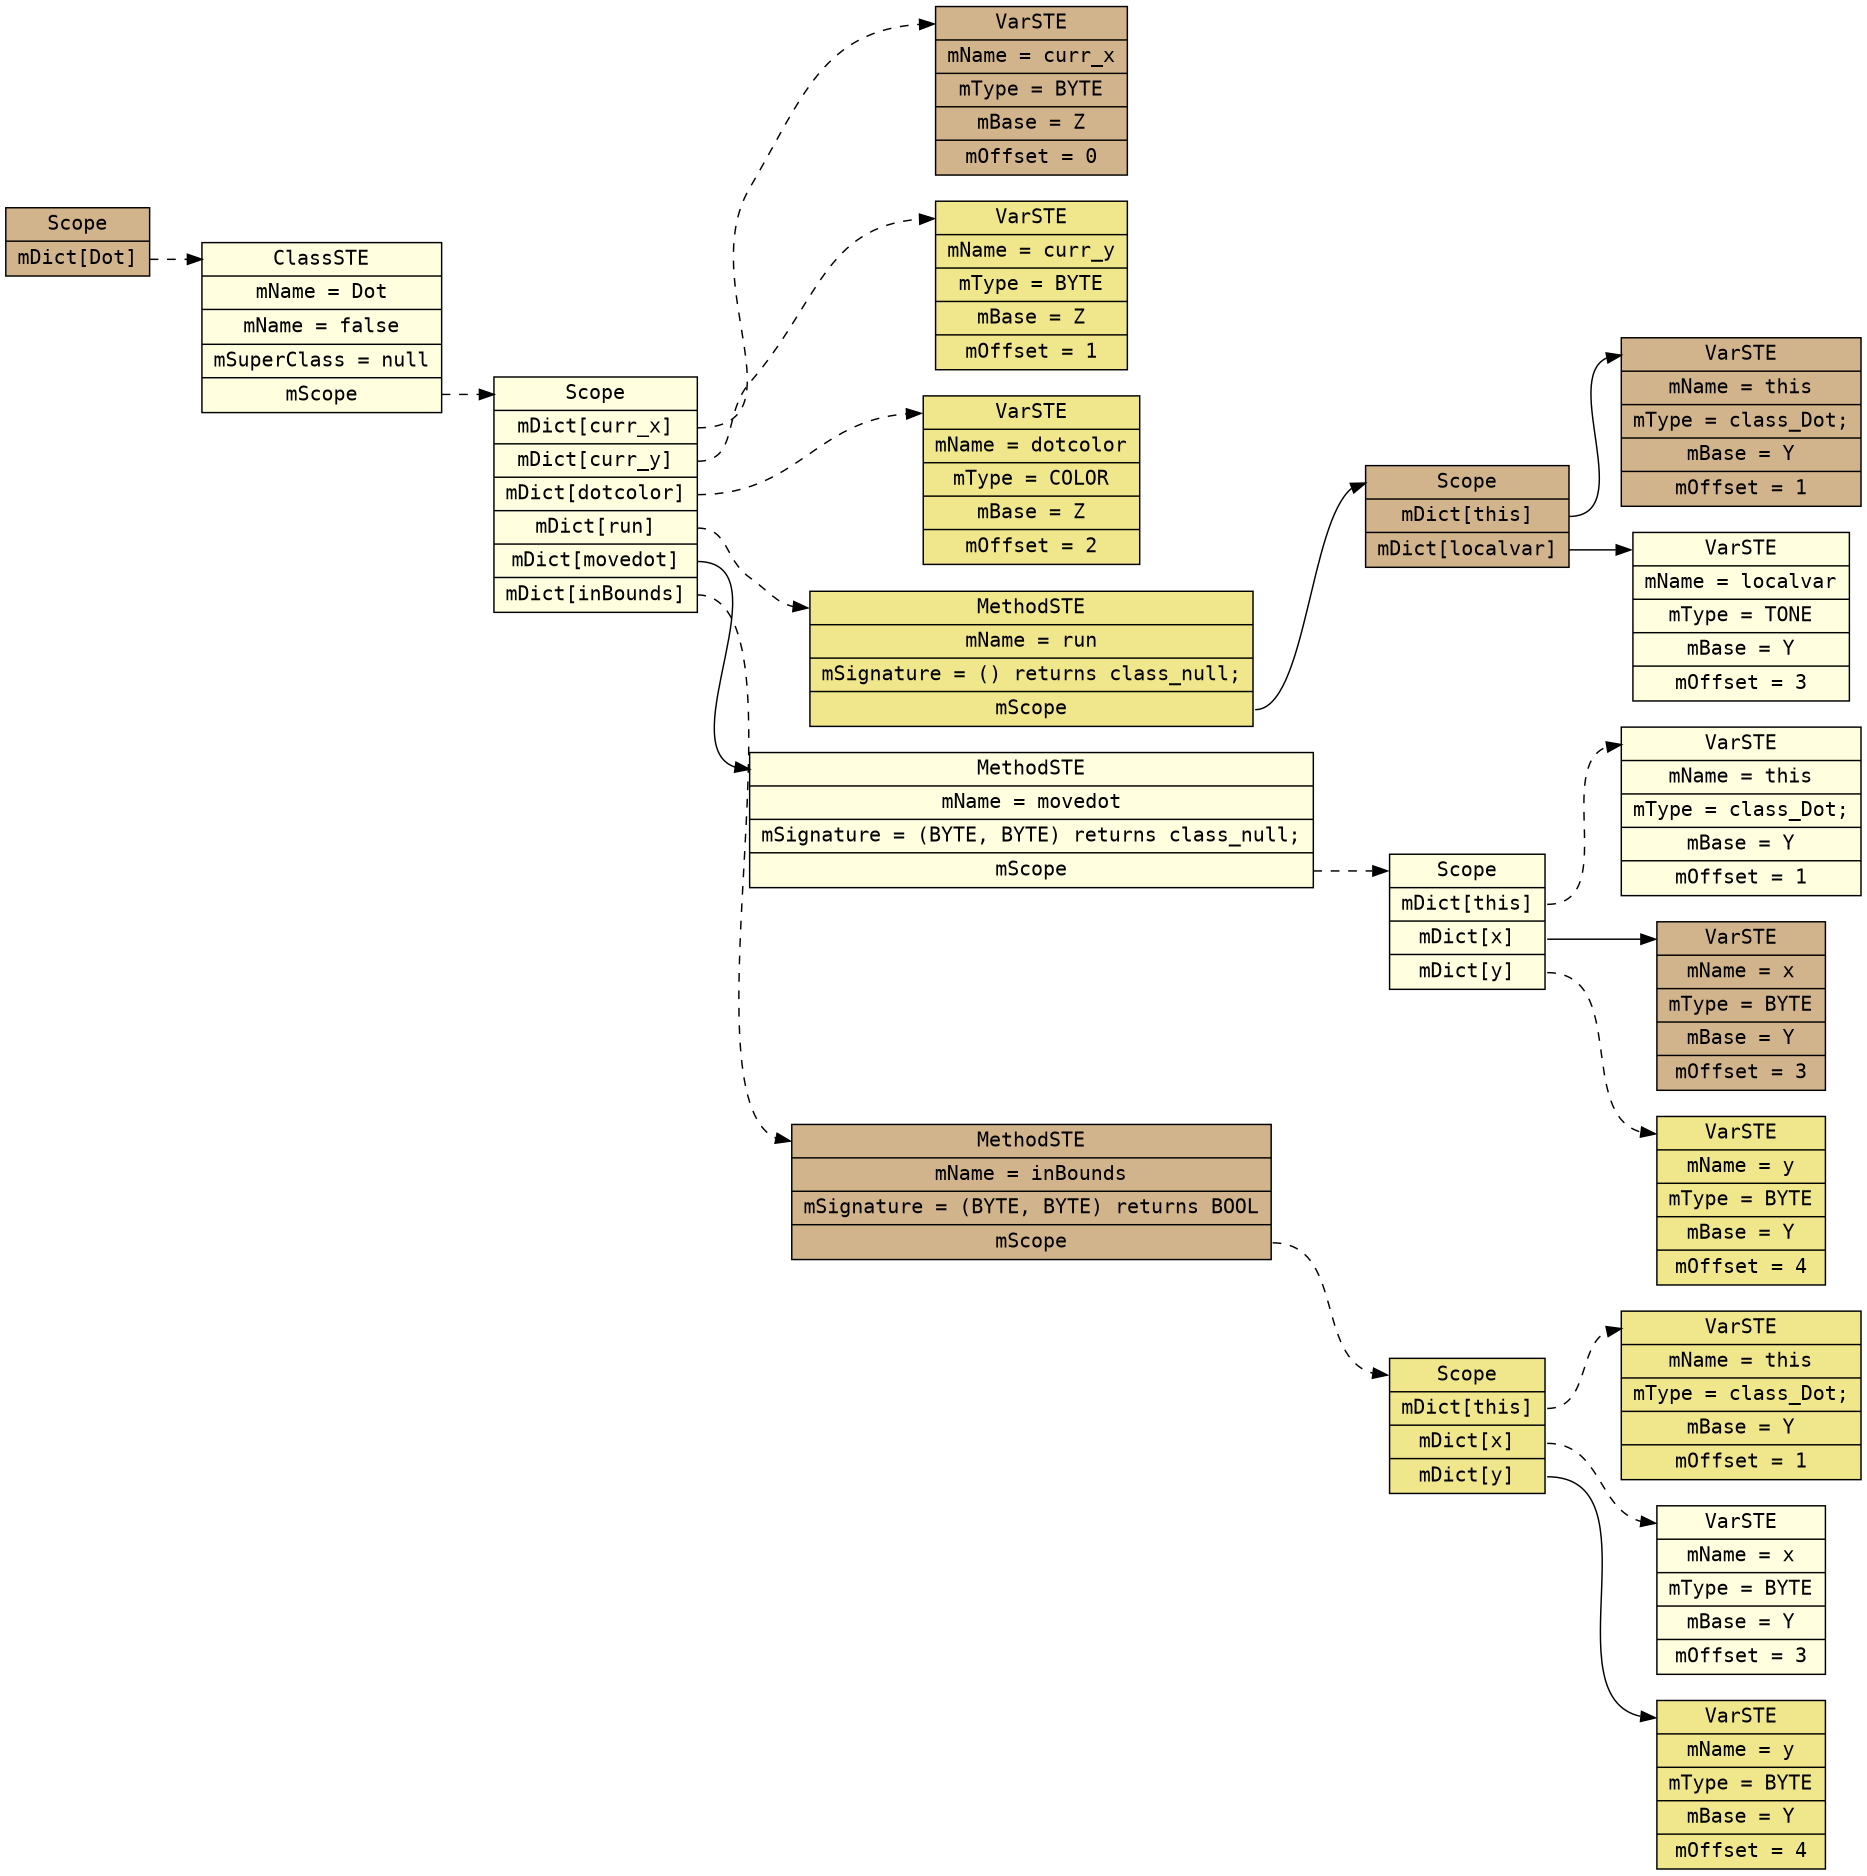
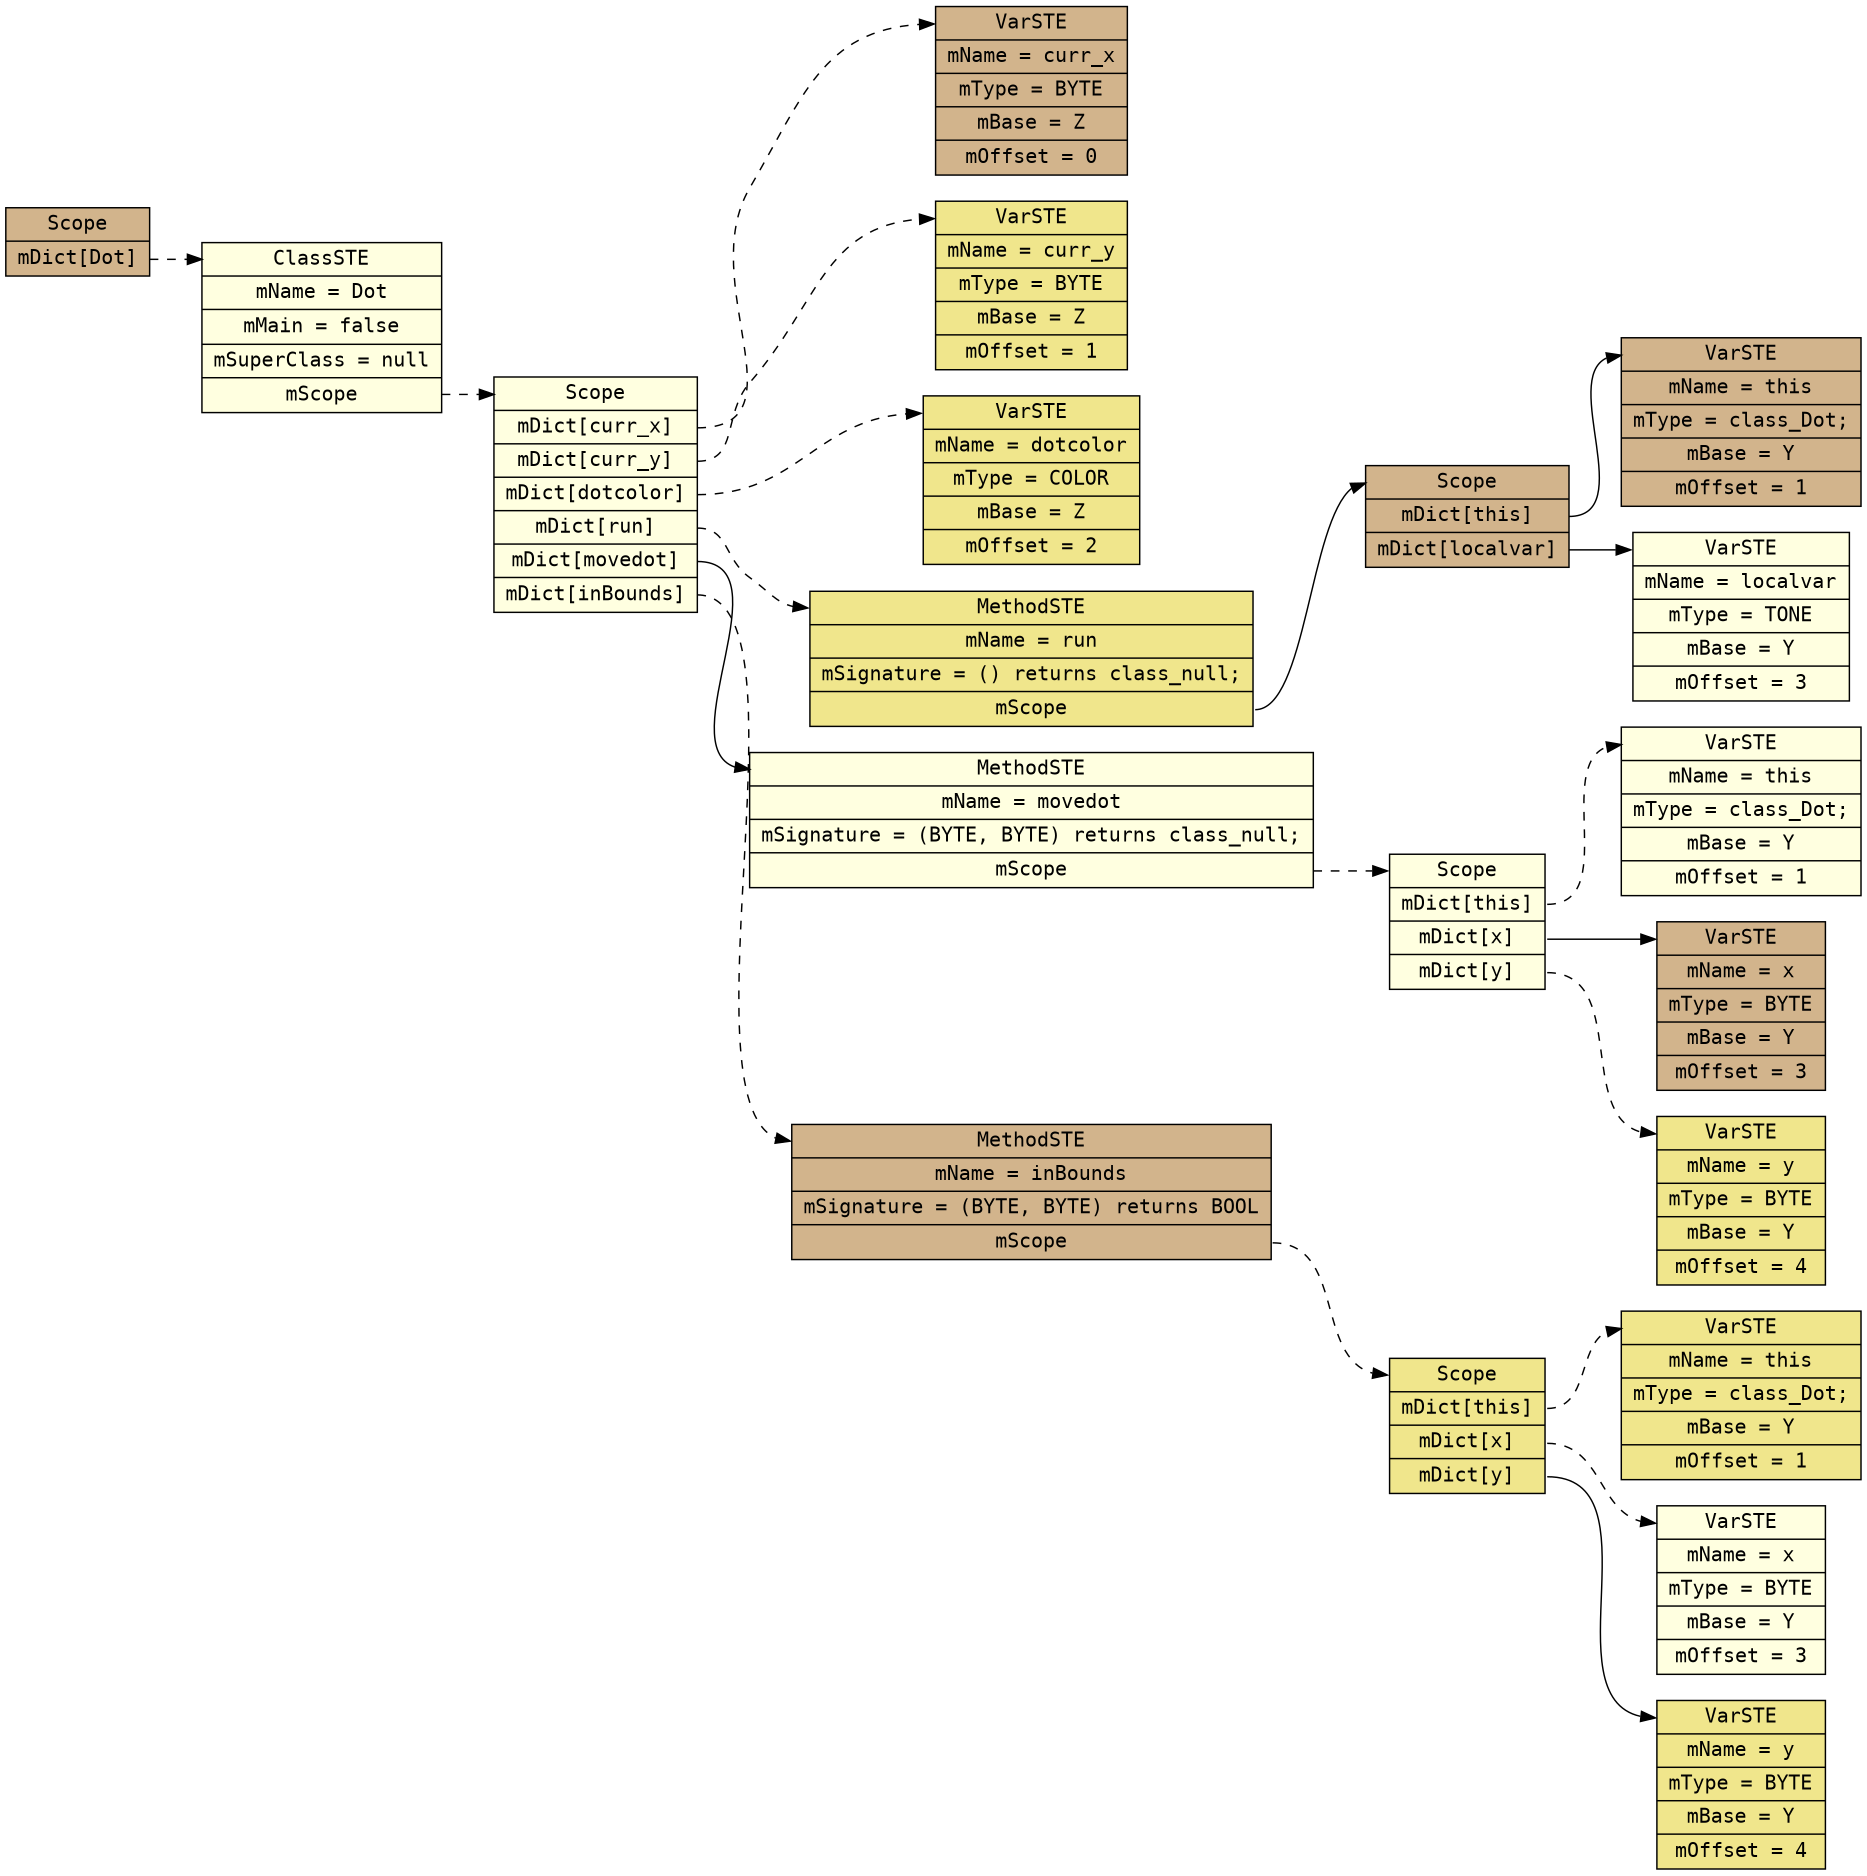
(322, 326) -> (322, 326)
